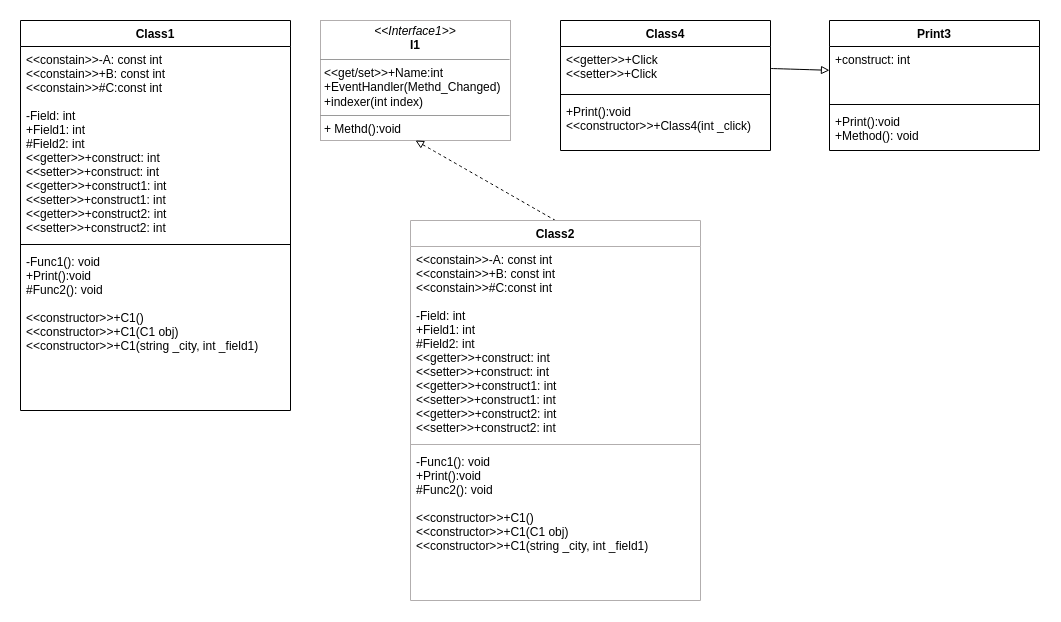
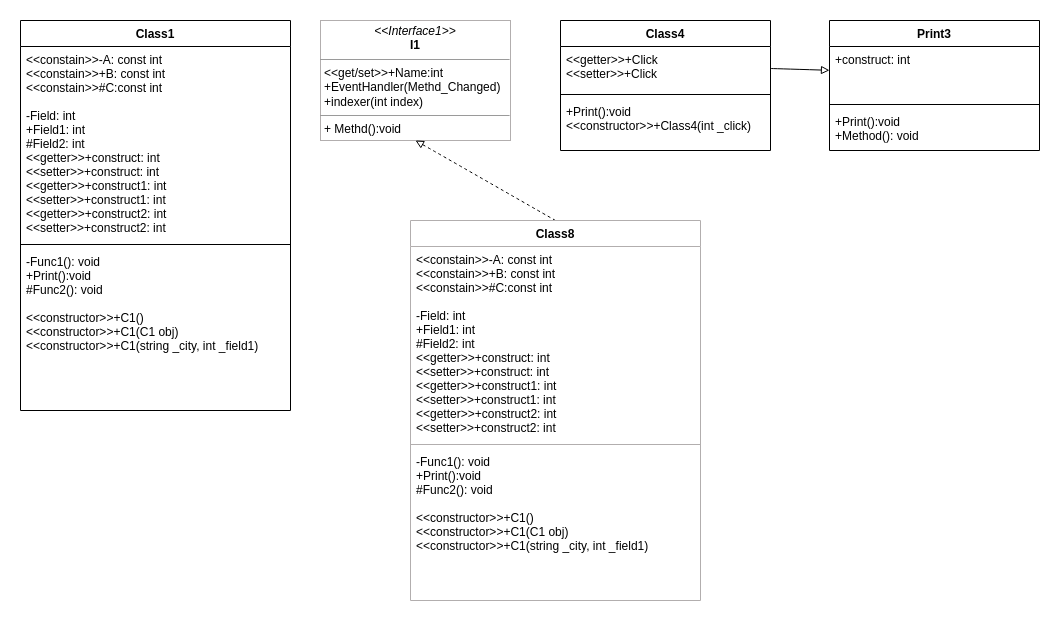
(555, 234) -> (555, 234)
